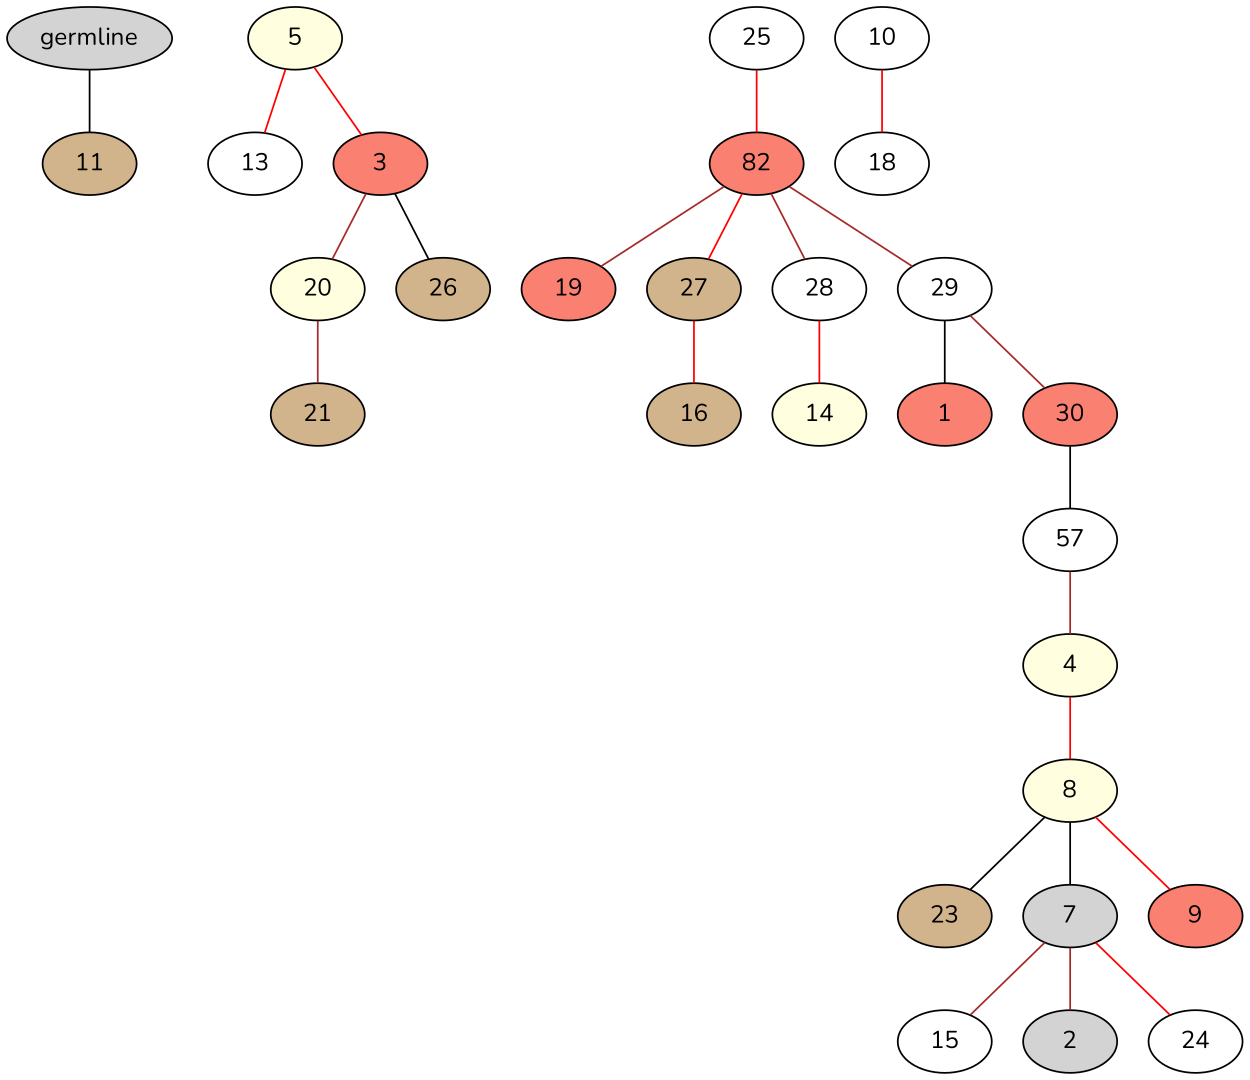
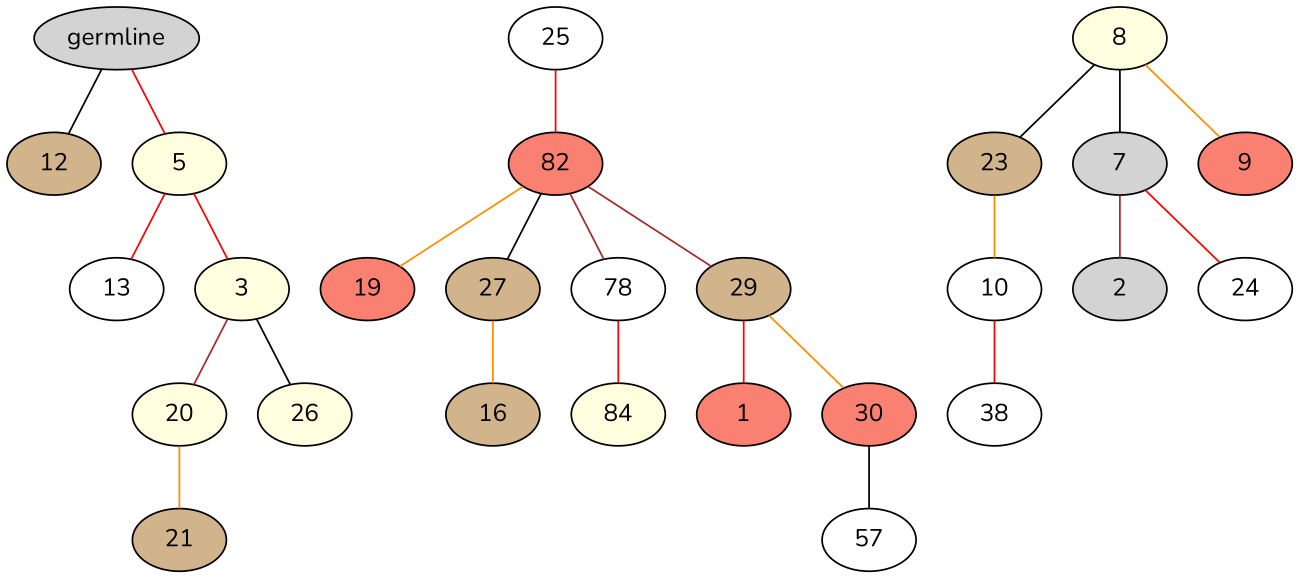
none -> (148, 102)
(90, 164) -> (54, 164)
(380, 164) -> (242, 289)
(882, 164) -> (994, 415)
(725, 226) -> (524, 226)
(662, 227) -> (461, 227)
none -> (994, 227)
(443, 289) -> (305, 415)
(819, 289) -> (618, 289)
(945, 289) -> (744, 289)
(318, 352) -> (179, 477)
(694, 352) -> (493, 352)
(945, 352) -> (744, 352)
(1007, 352) -> (806, 352)
(819, 415) -> (618, 415)
(1070, 665) -> none
(1133, 853) -> (1182, 101)
(945, 1042) -> none
